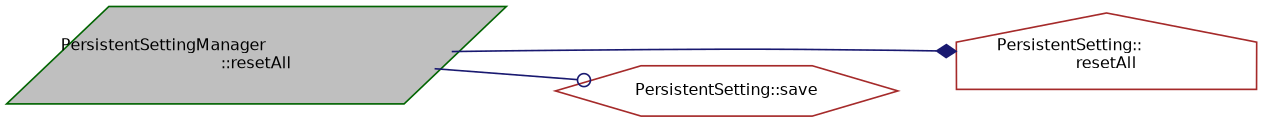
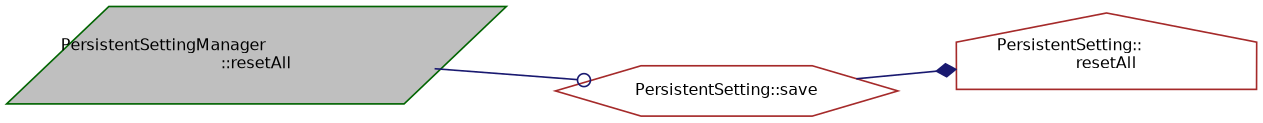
(694, 49) -> (896, 75)
